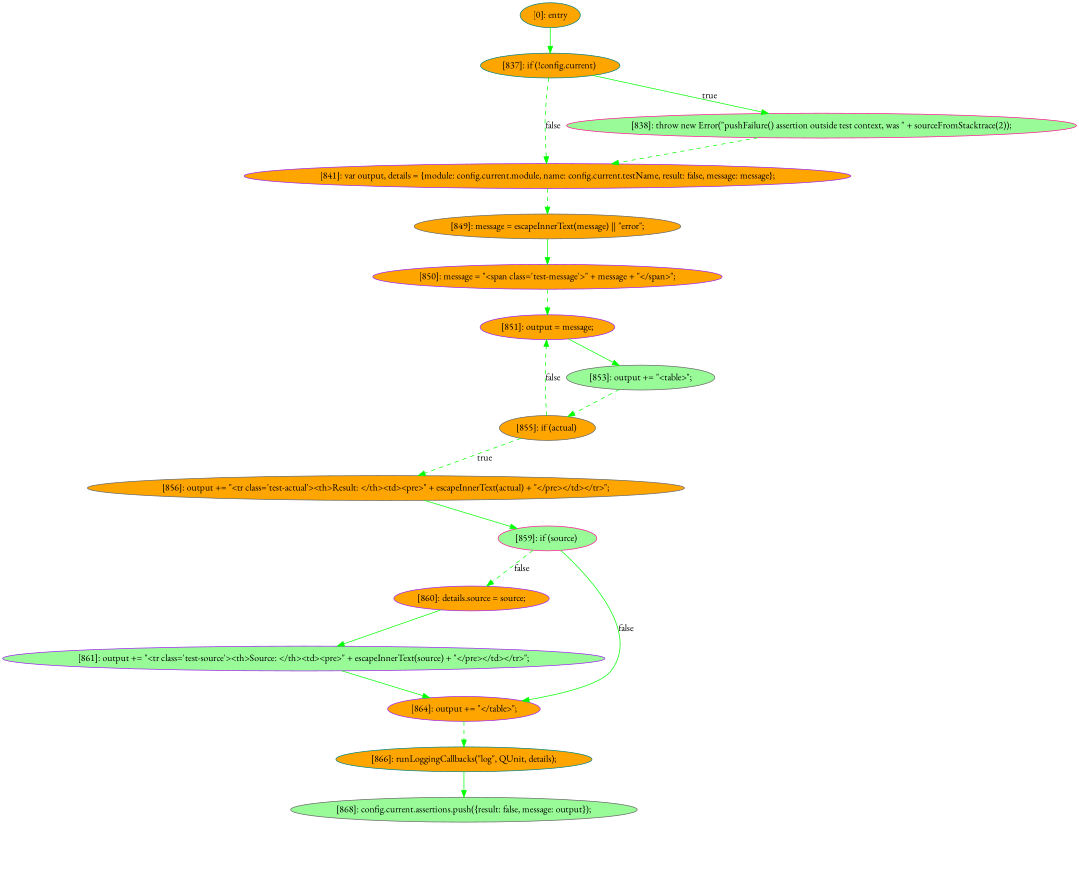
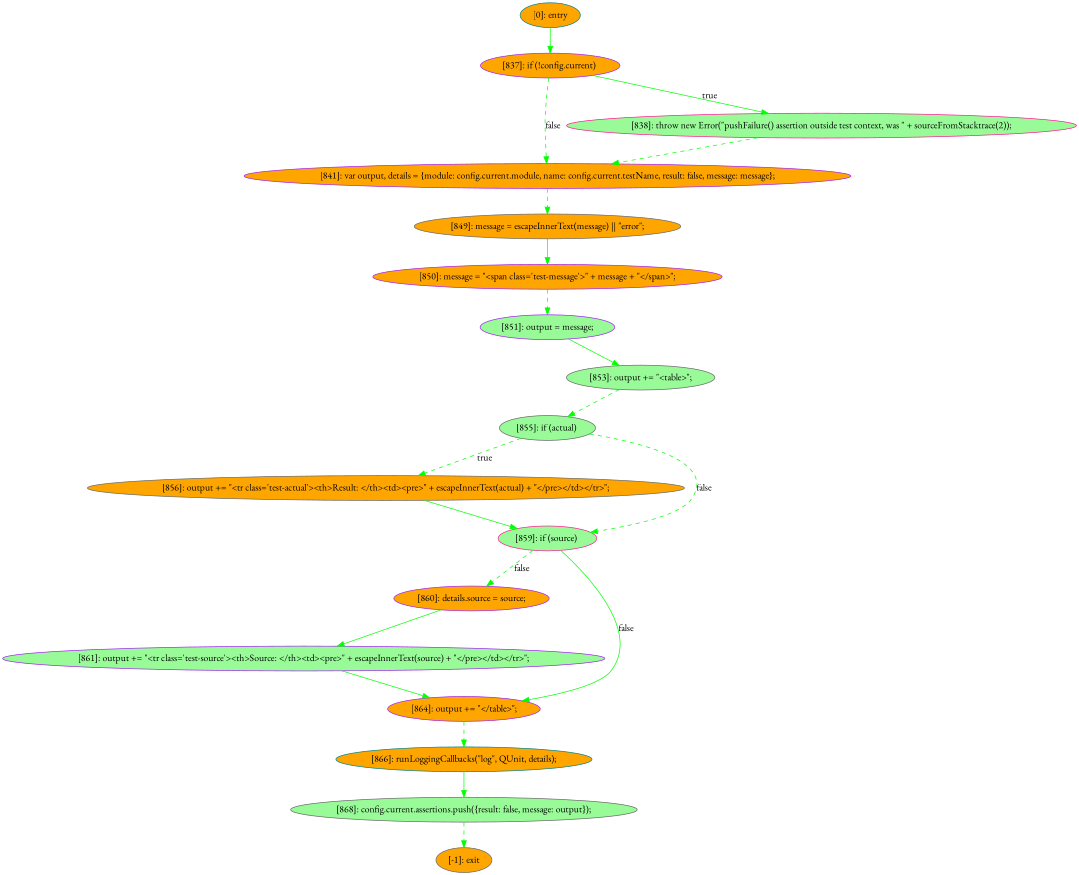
(550, 66) -> (550, 66)
(547, 327) -> (547, 327)
(545, 381) -> (696, 480)
(547, 428) -> (547, 428)
none -> (464, 860)
